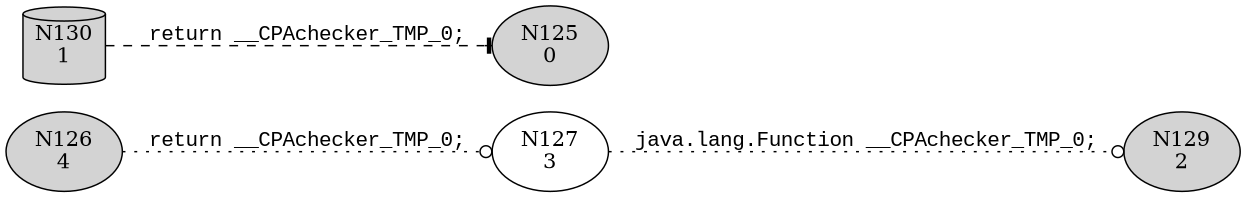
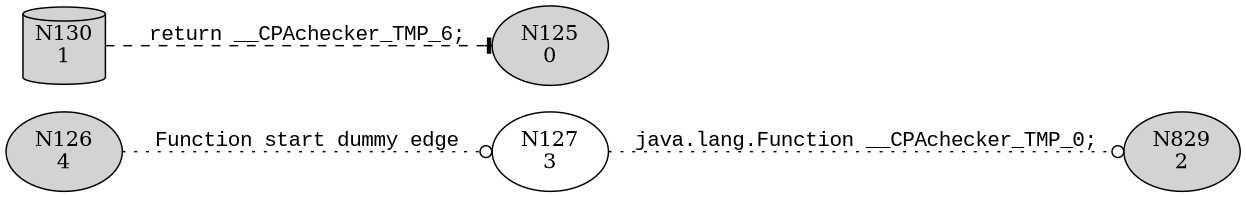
(307, 35) -> (307, 35)
(307, 141) -> (307, 141)
(1182, 152) -> (1182, 152)
